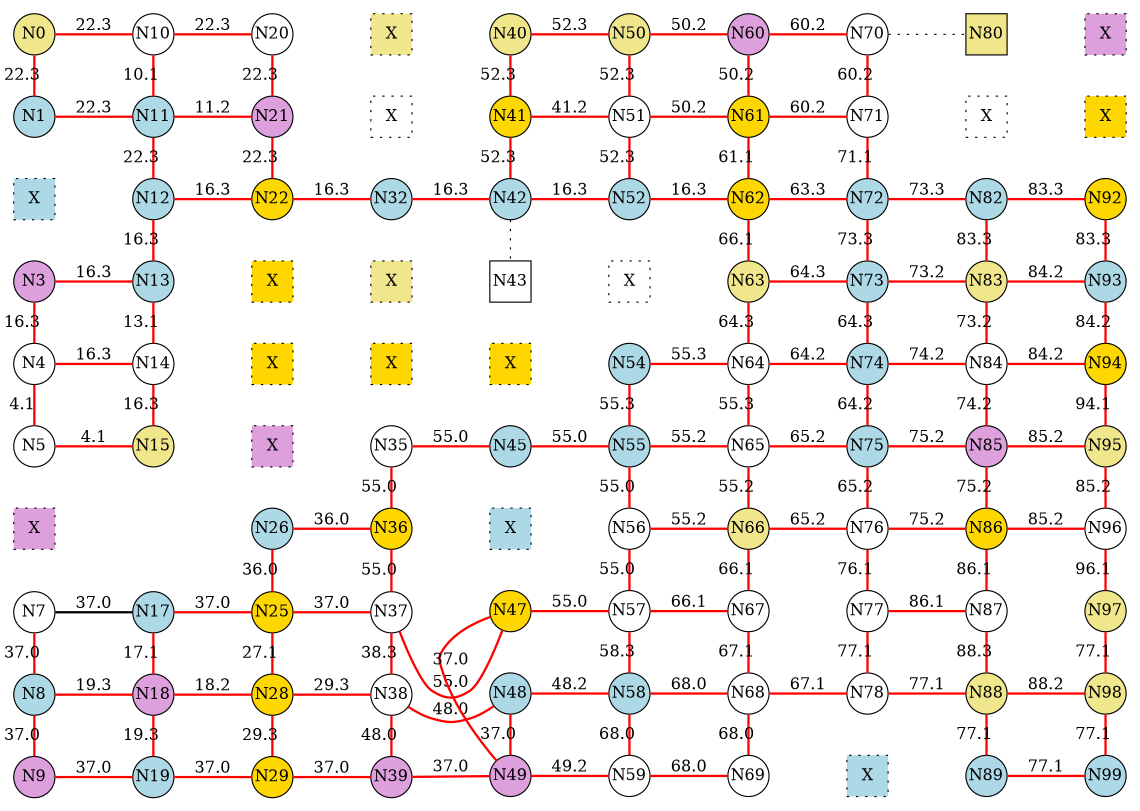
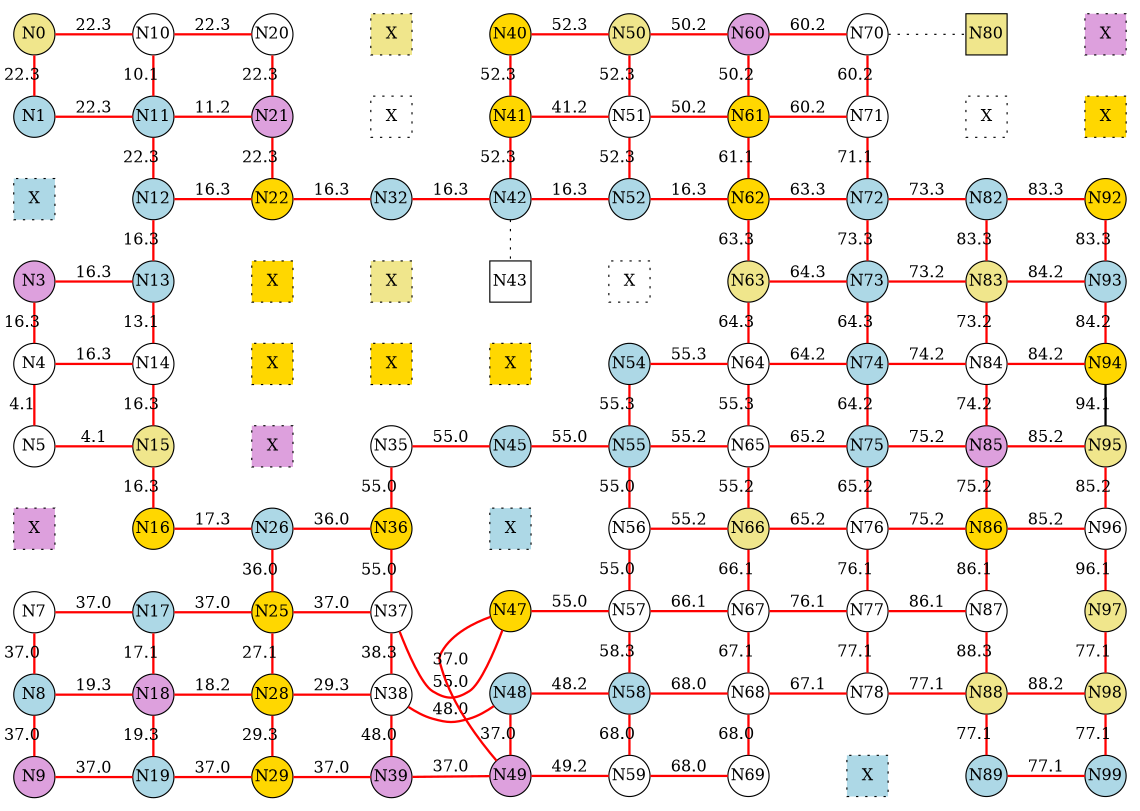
(510, 34) -> (510, 34)
(736, 240) -> (736, 240)
(1106, 405) -> (1106, 405)
none -> (153, 529)
none -> (808, 611)
(94, 612) -> (94, 612)
